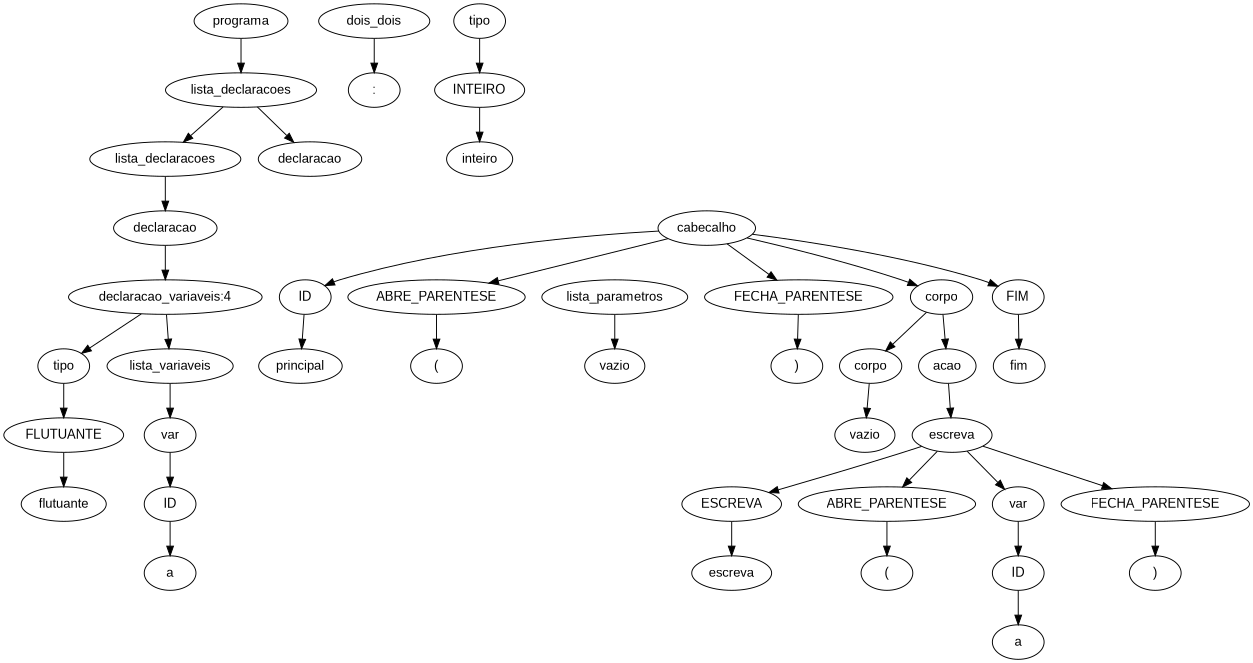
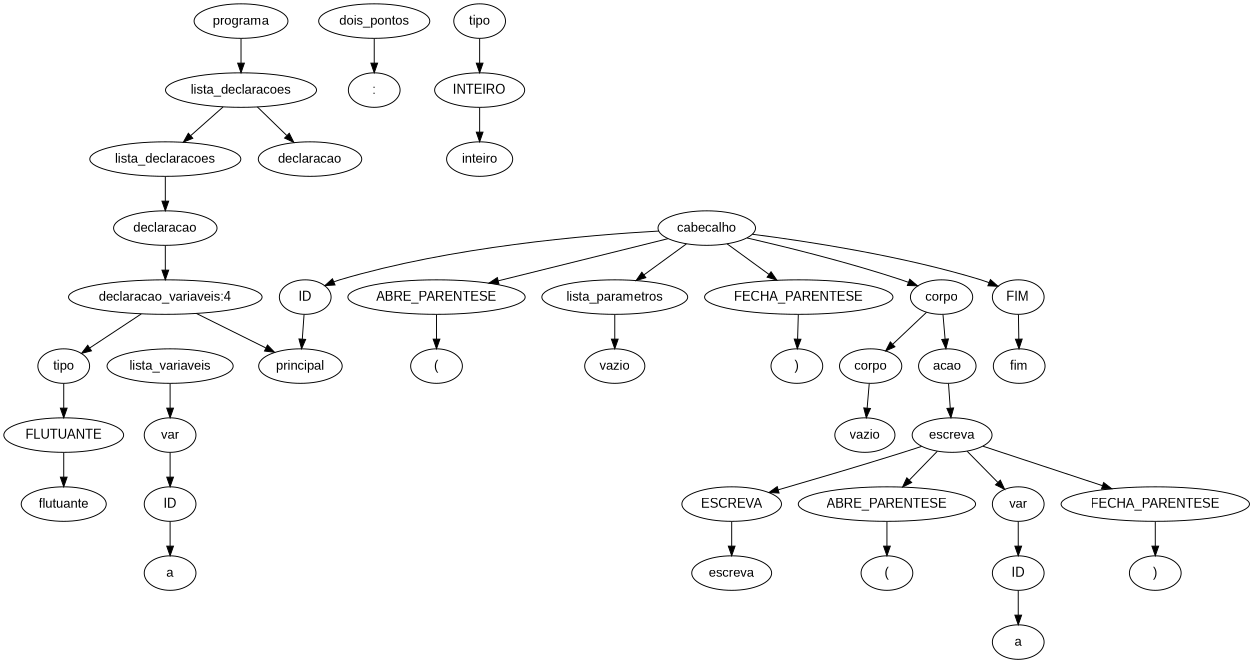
(374, 21) -> (374, 21)
none -> (665, 259)
(167, 327) -> (231, 331)
